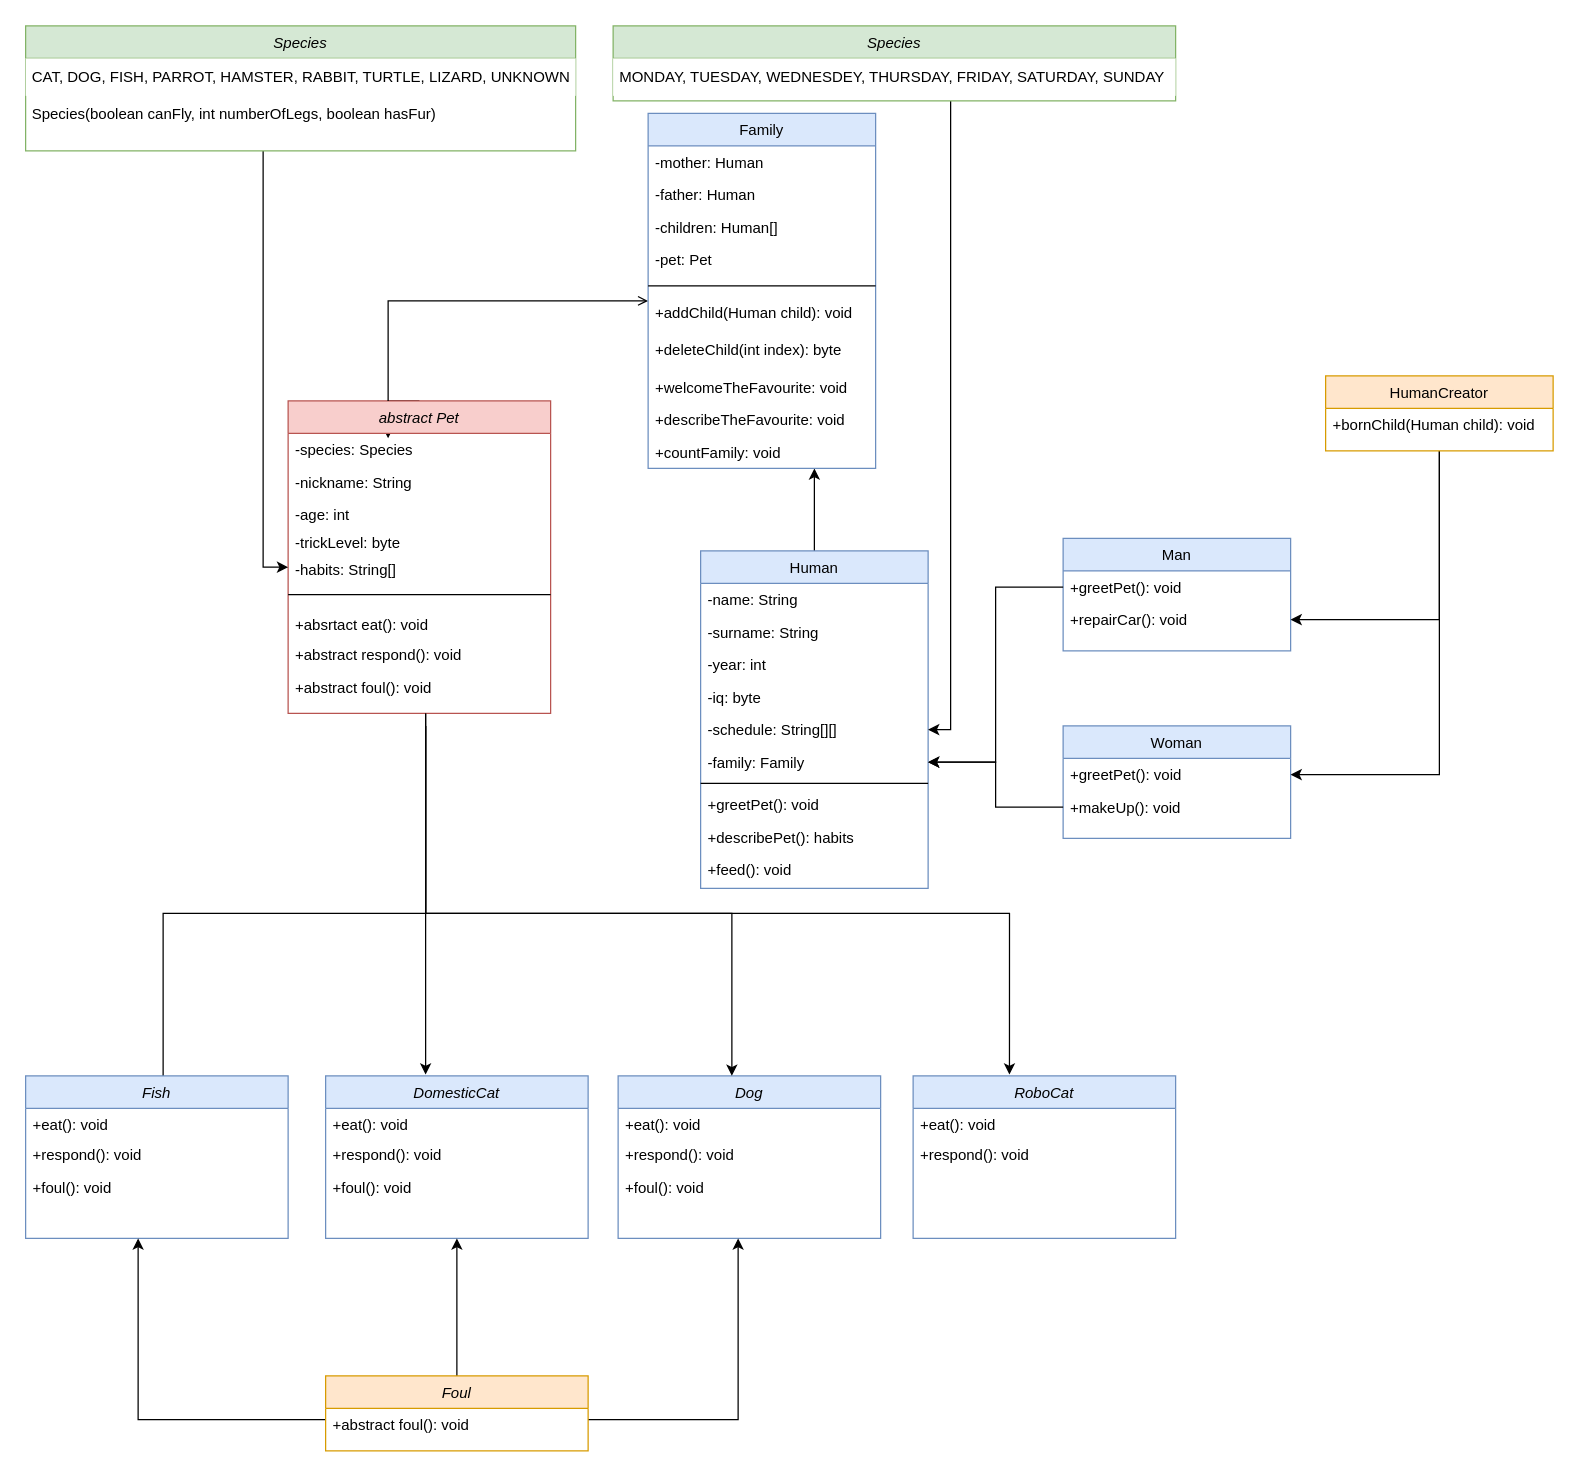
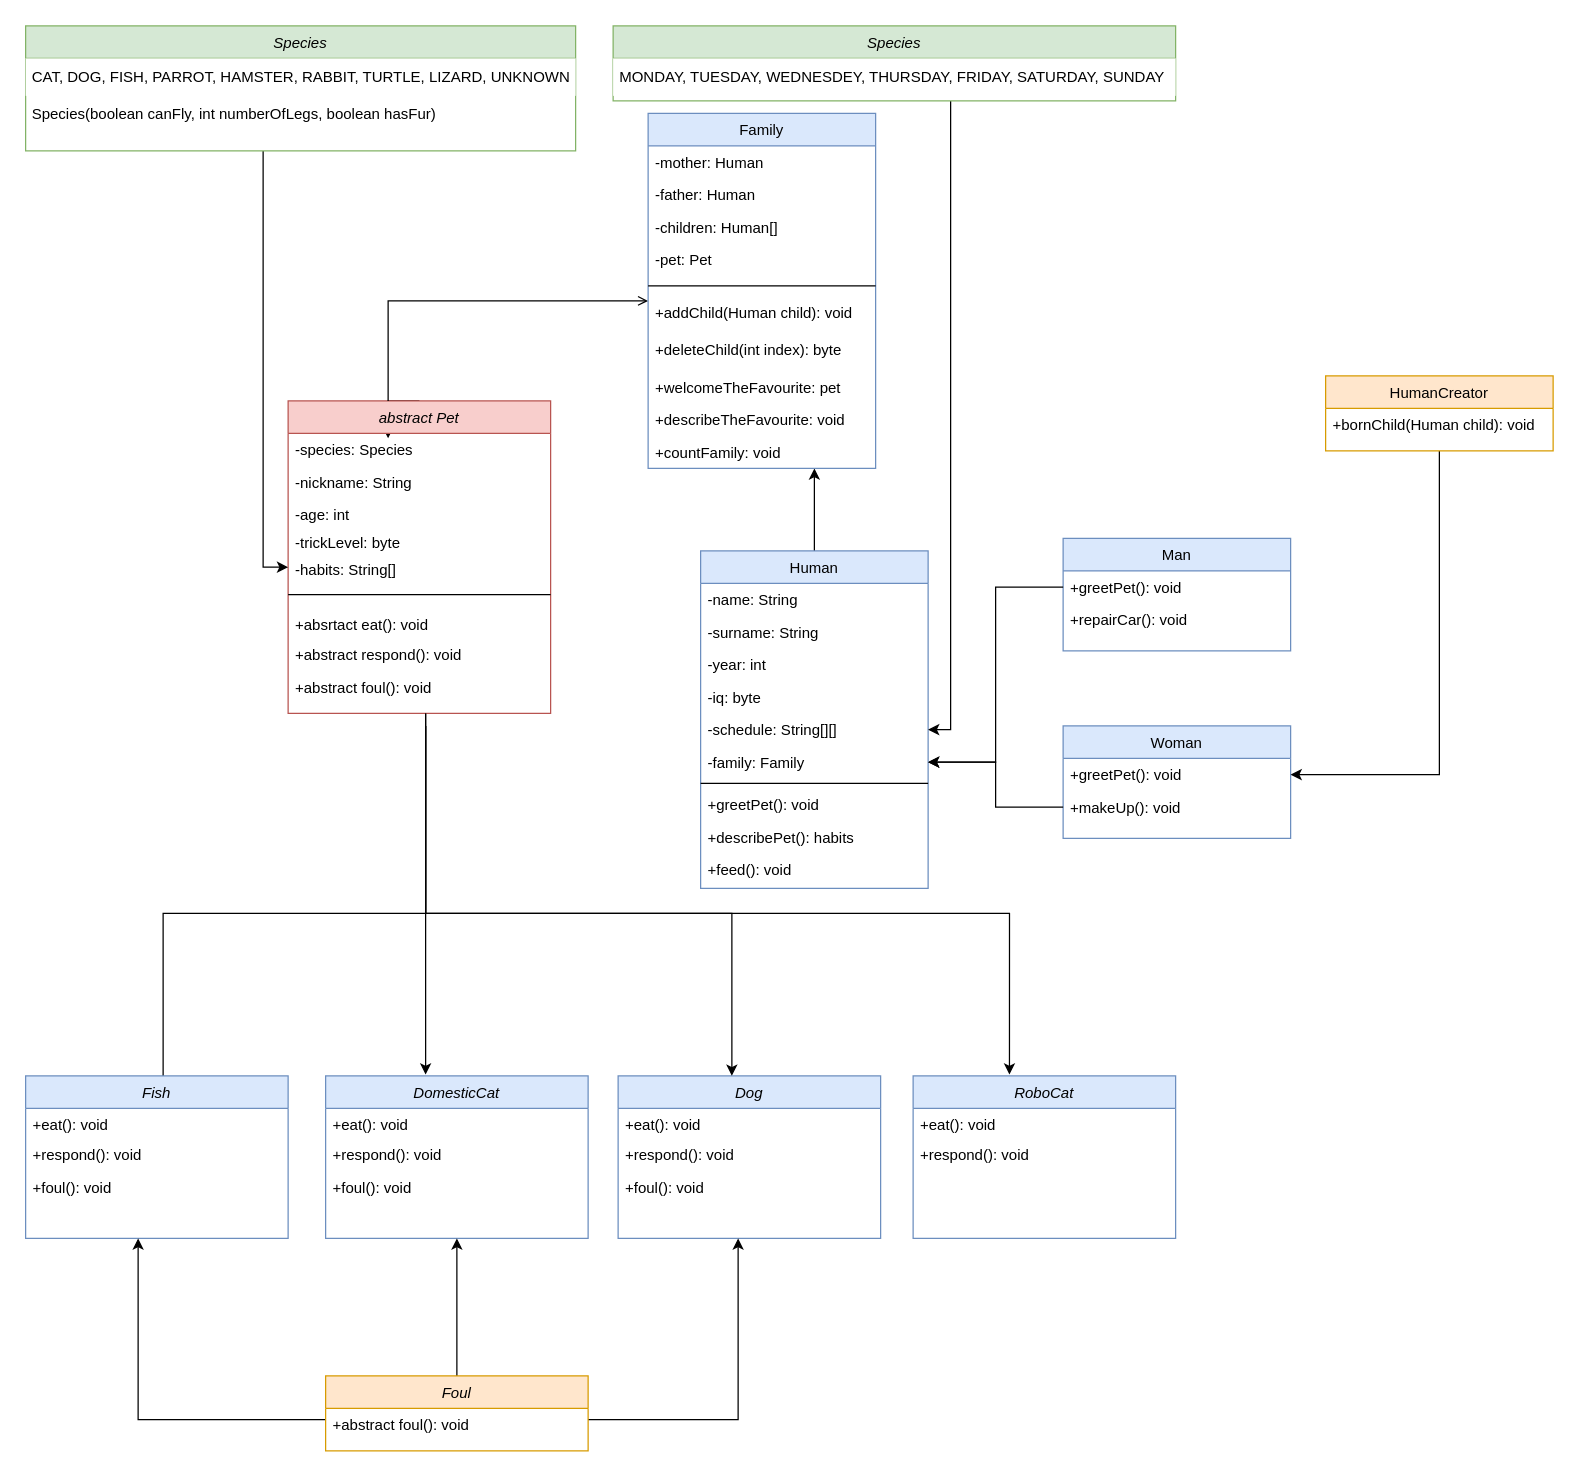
(754, 388) -> (752, 388)
(1368, 619) -> none
